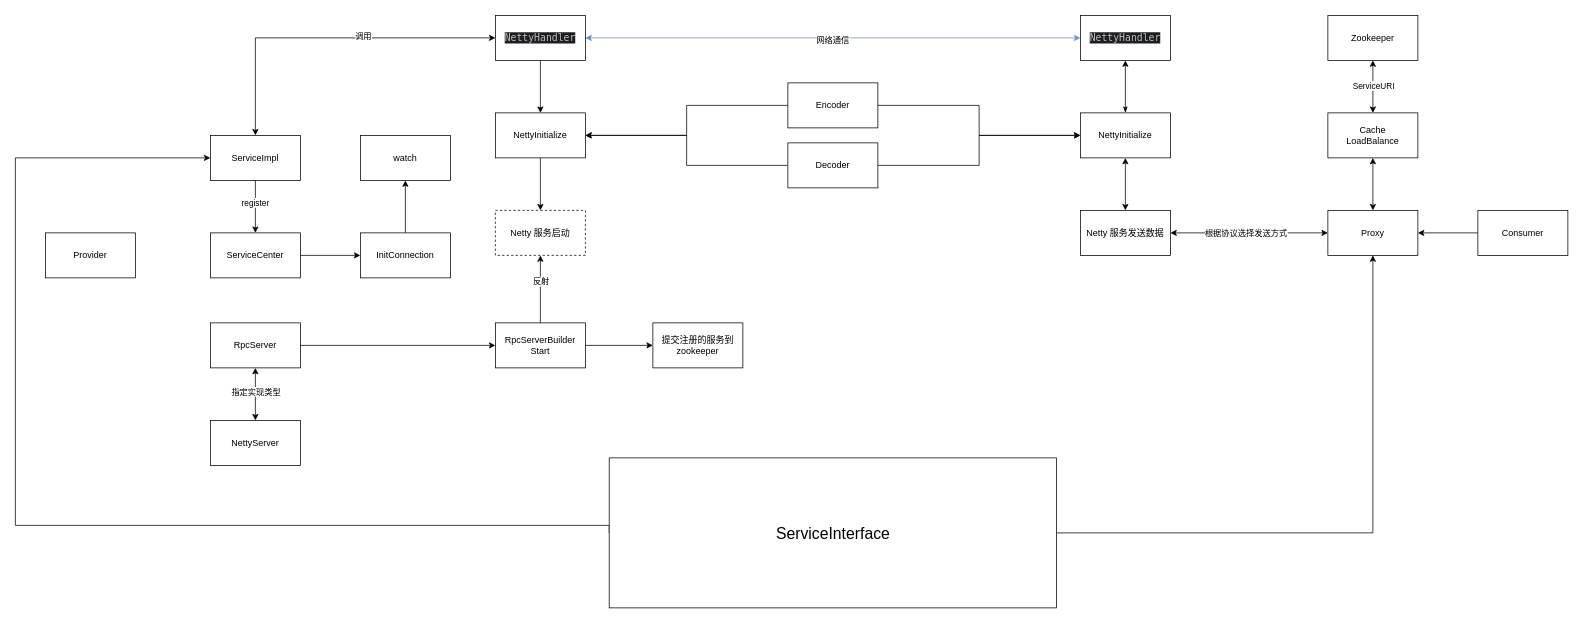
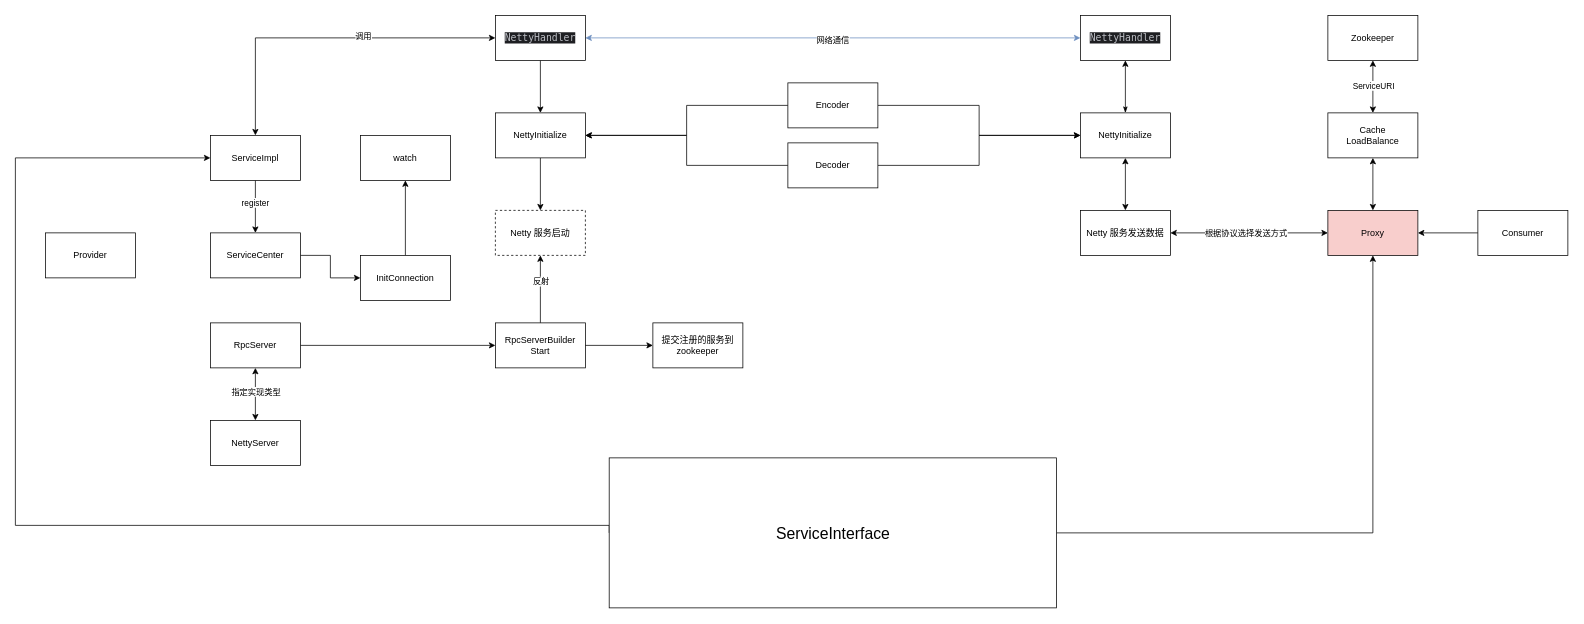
(1373, 233) -> (1373, 233)
(405, 255) -> (405, 278)
